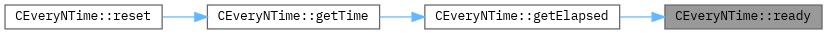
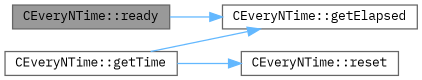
(179, 17) -> (203, 63)
(636, 17) -> (190, 17)
